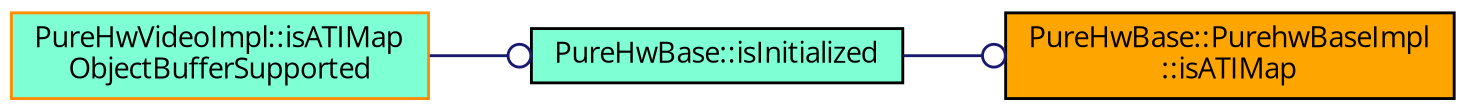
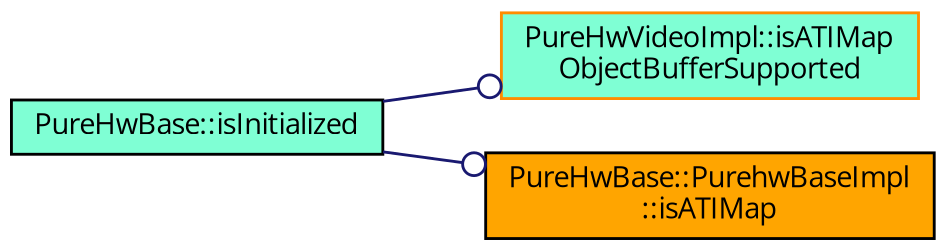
(469, 56) -> (431, 95)
